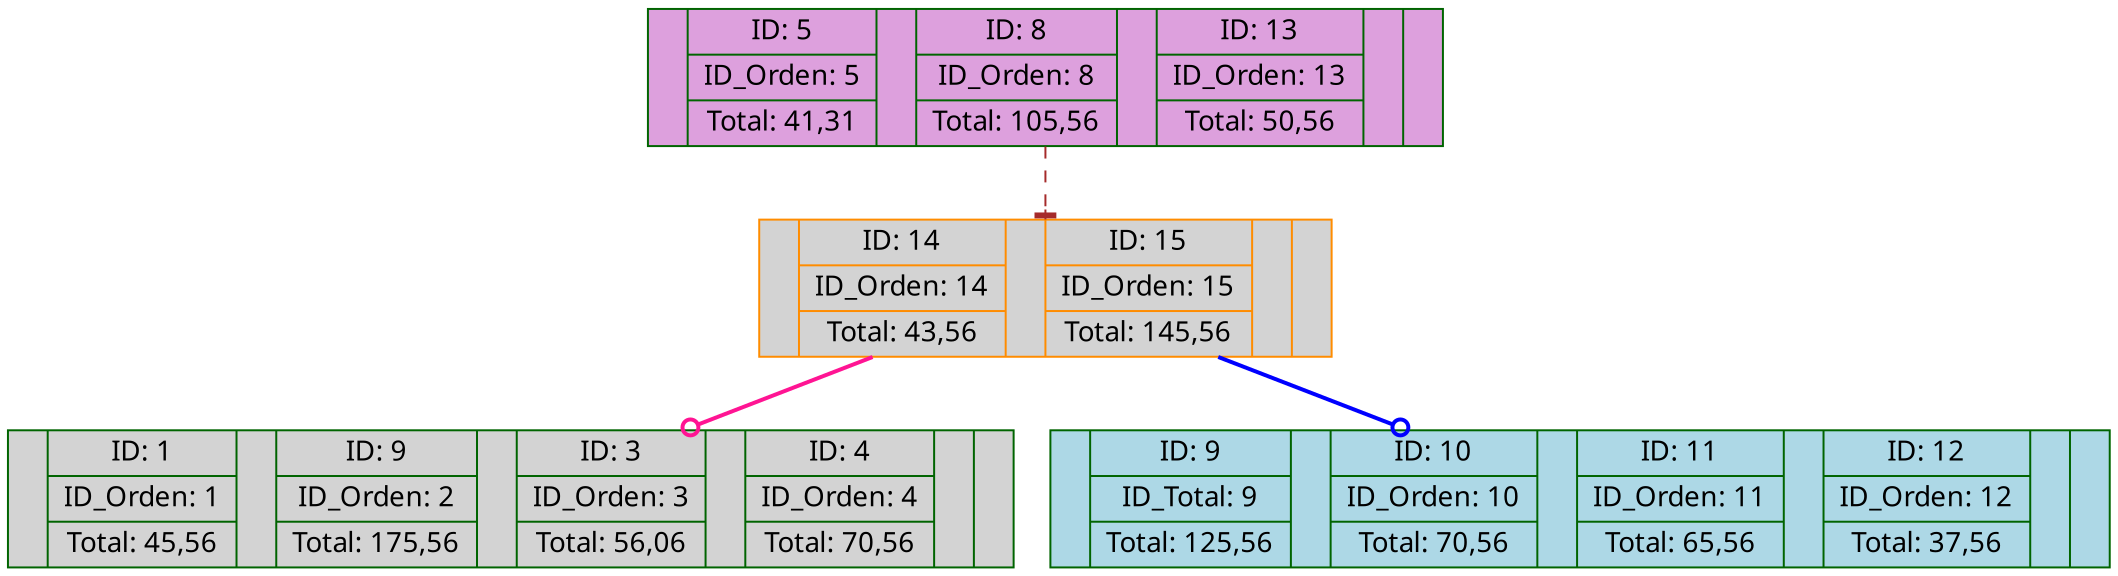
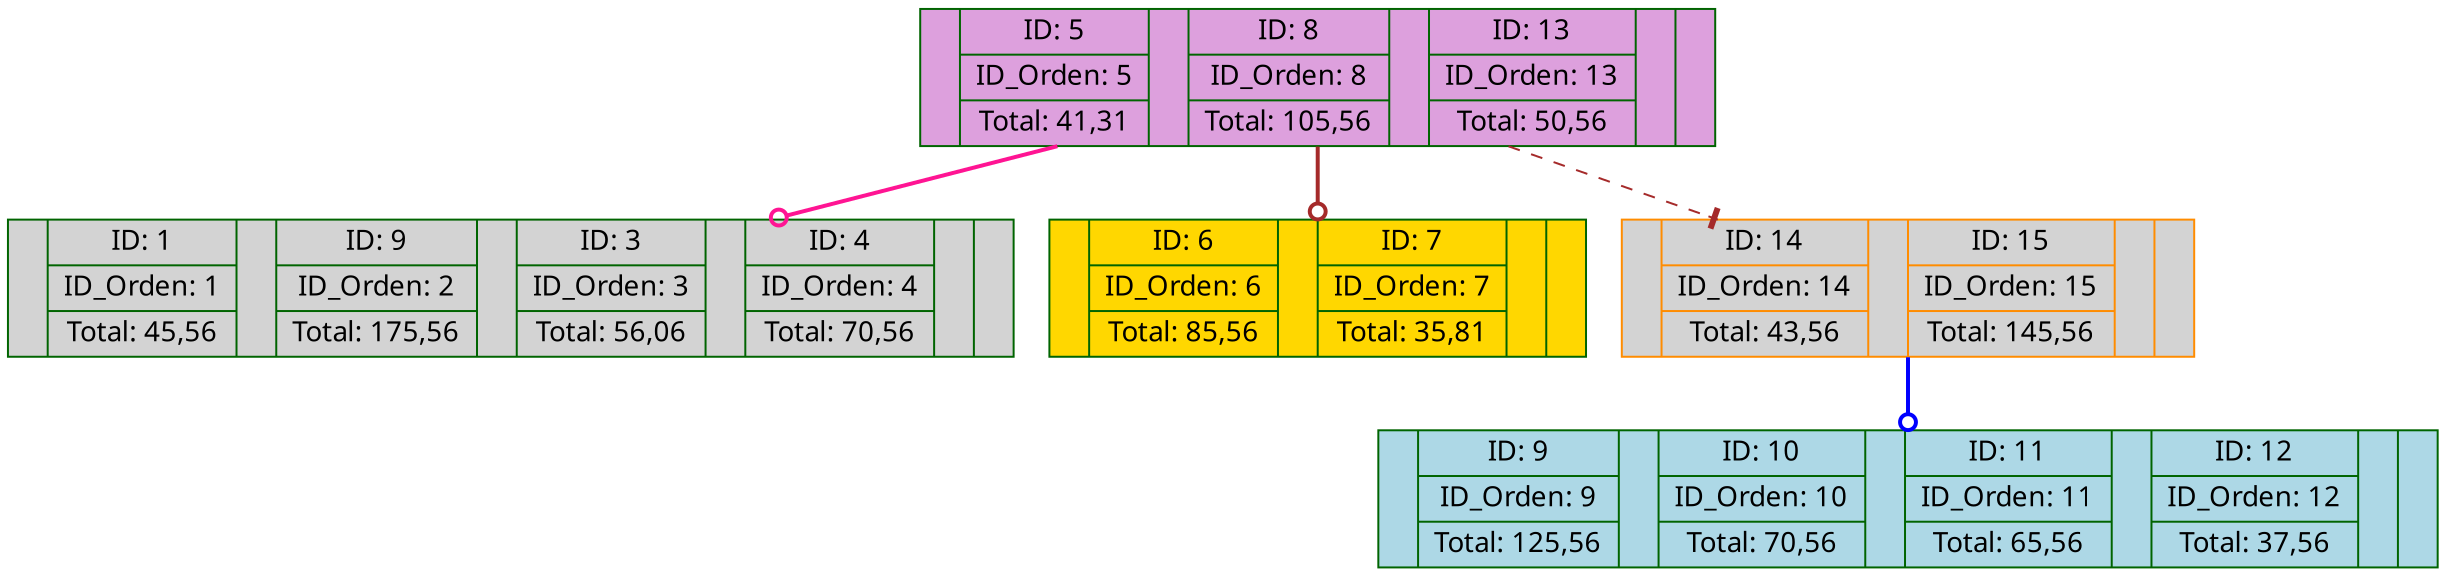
none -> (1318, 288)
(785, 391) -> (922, 181)
(1191, 498) -> (1518, 498)
